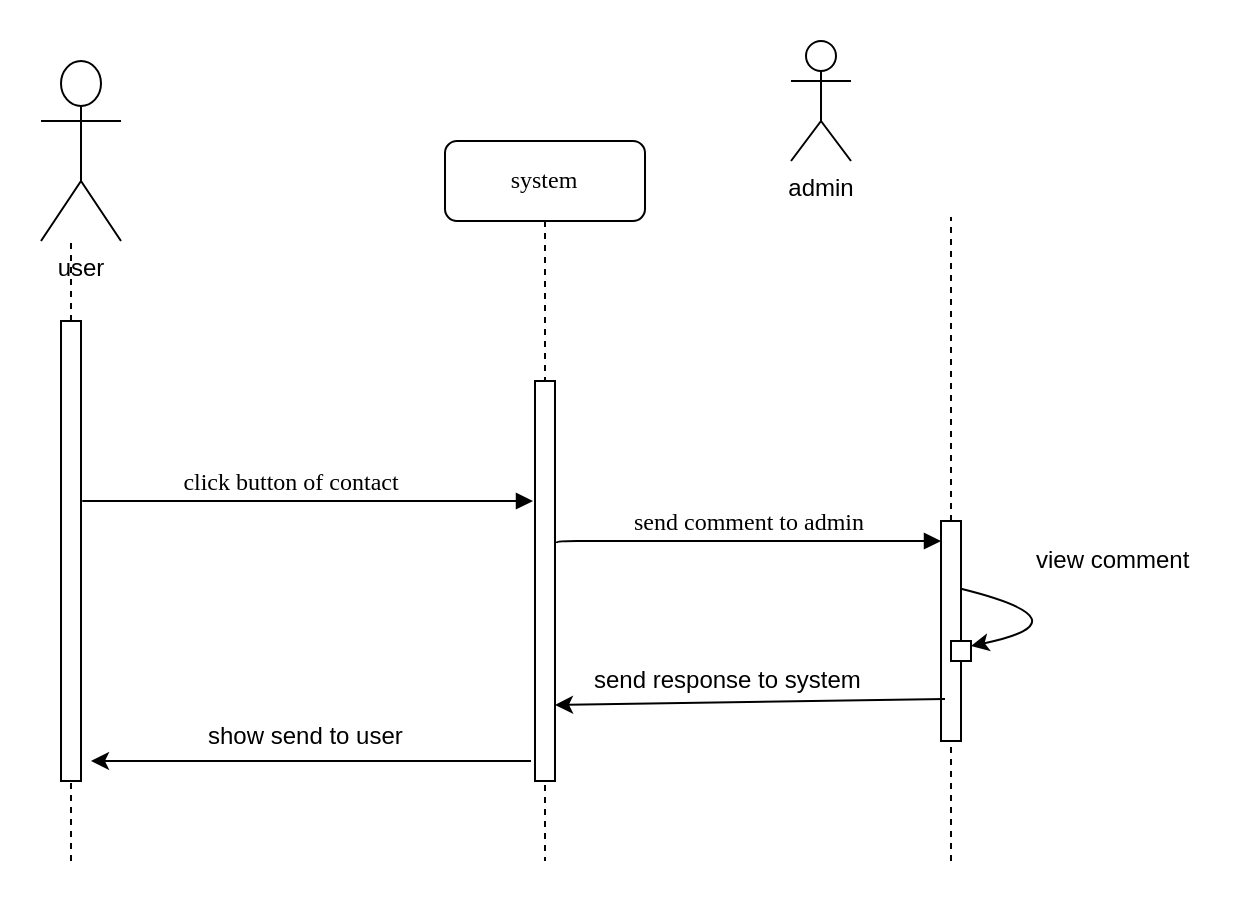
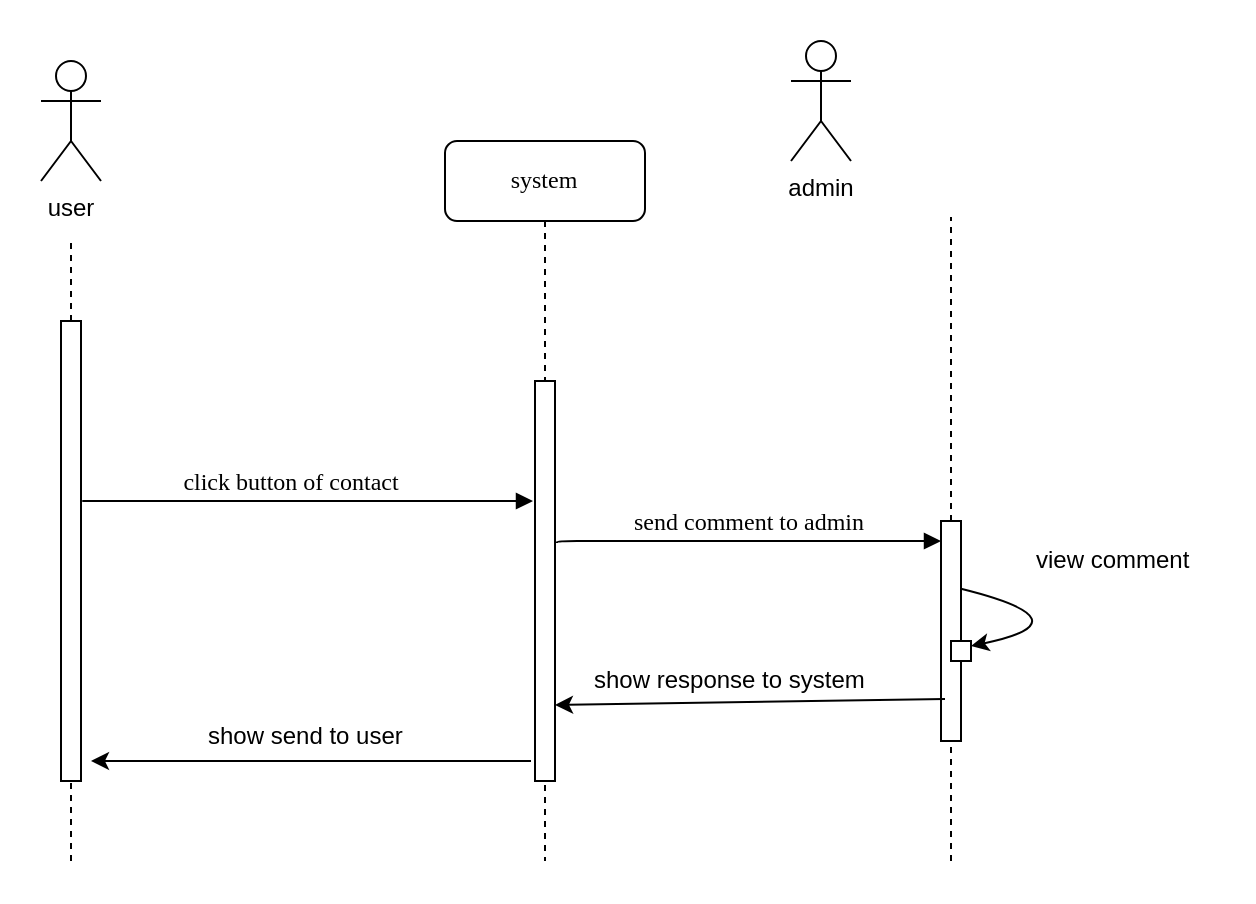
(81, 151) -> (71, 121)
(740, 681) -> (740, 681)
